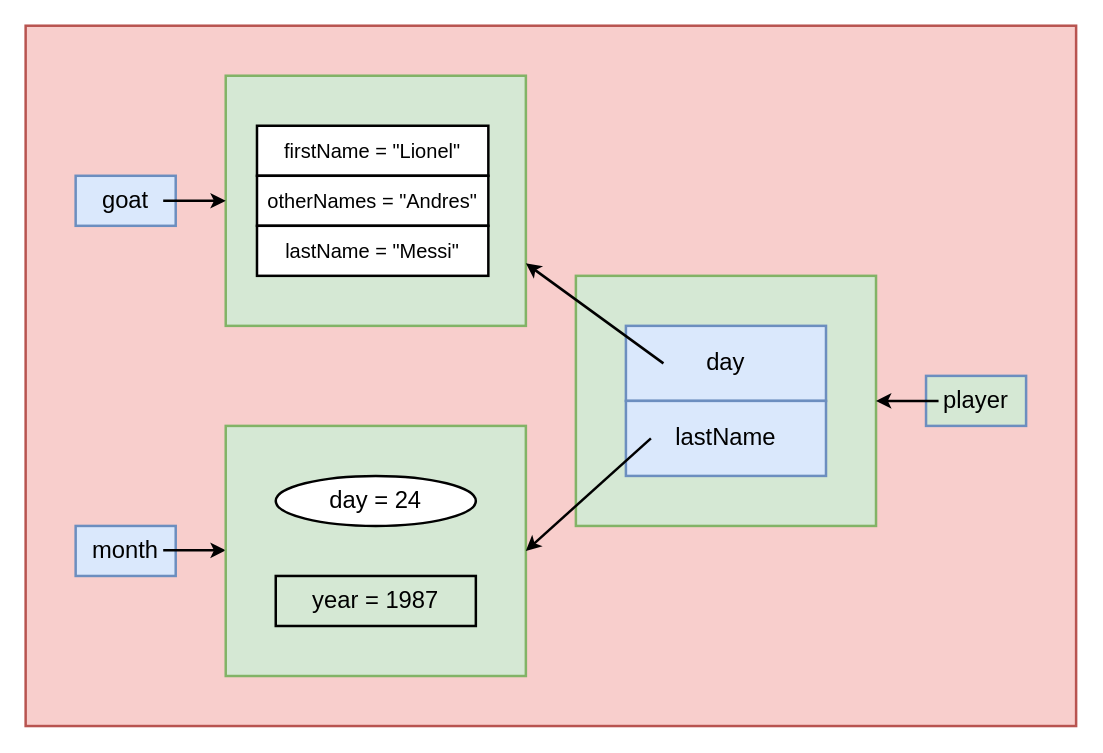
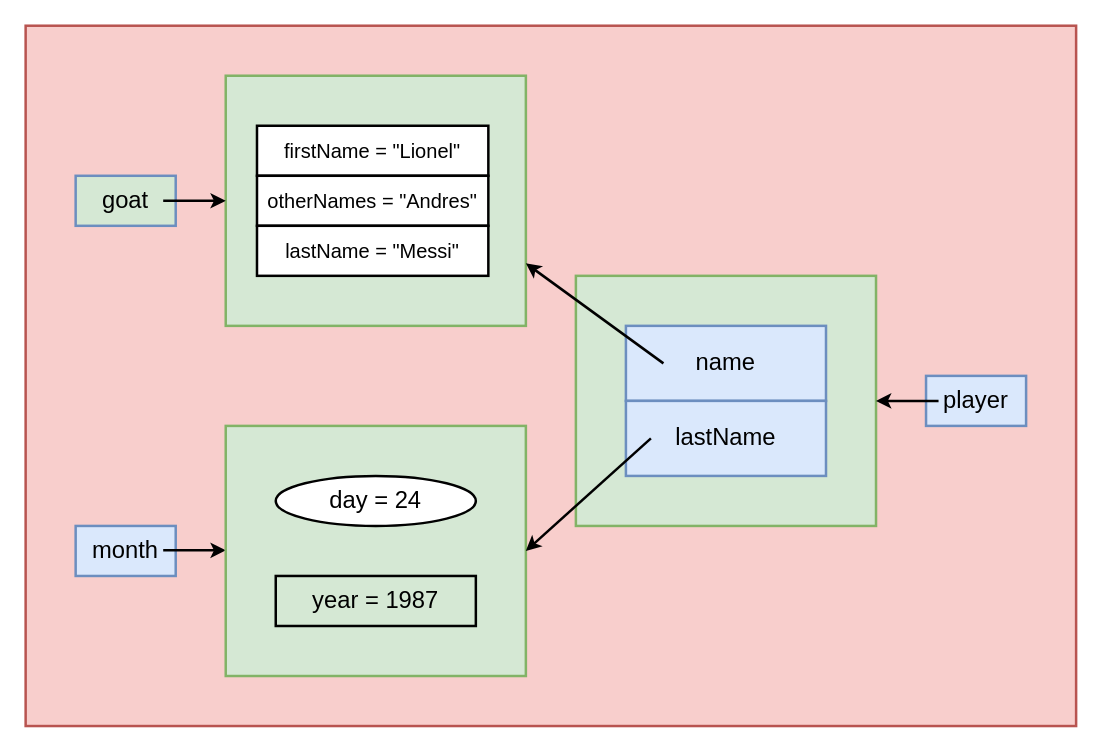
(126, 201) -> (126, 201)
(726, 363) -> (726, 363)
(976, 401) -> (976, 401)
